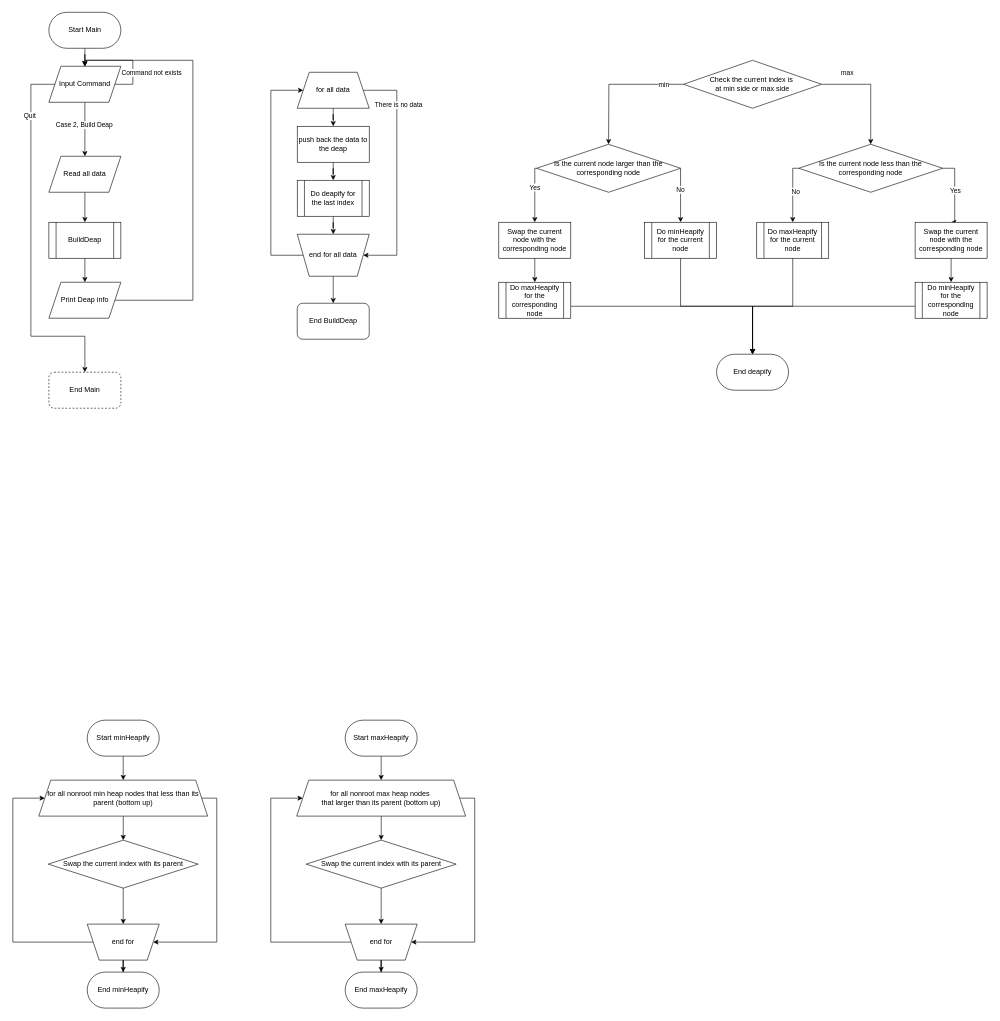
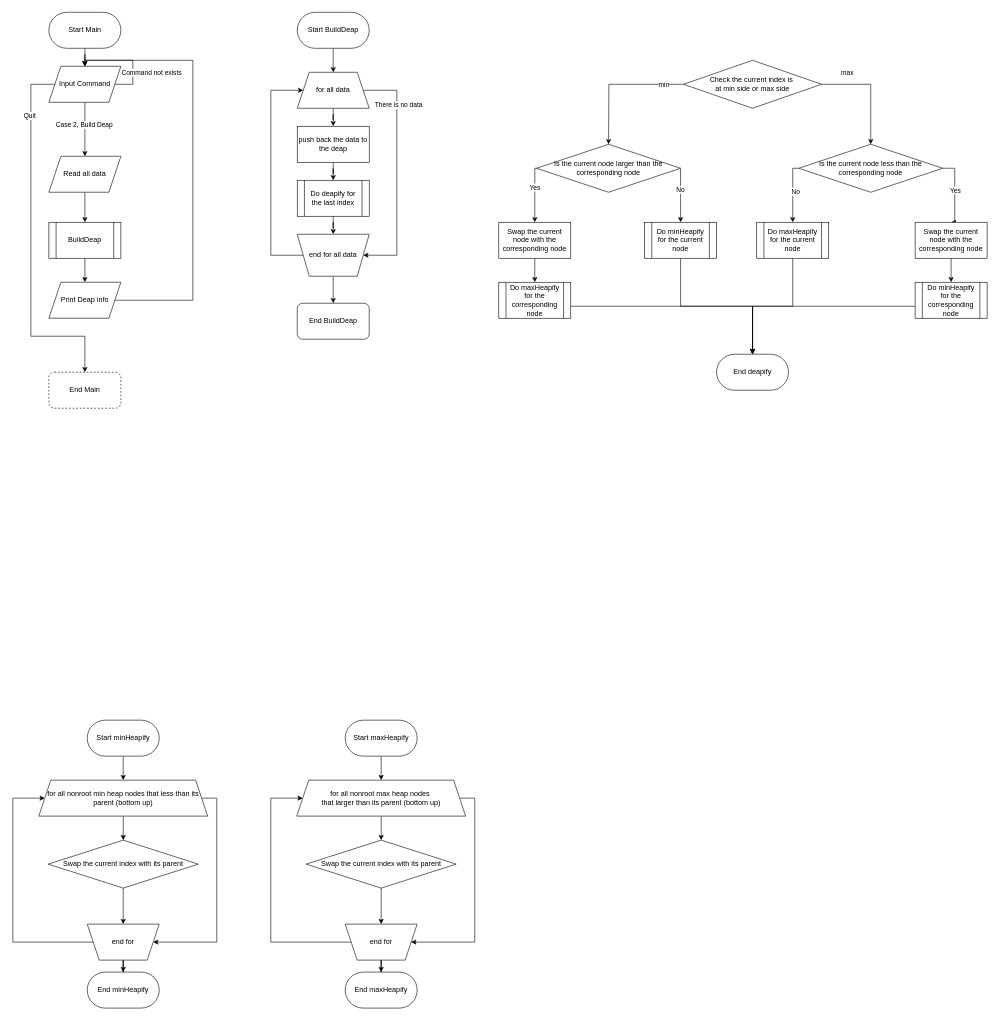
none -> (333, 30)
none -> (333, 66)
